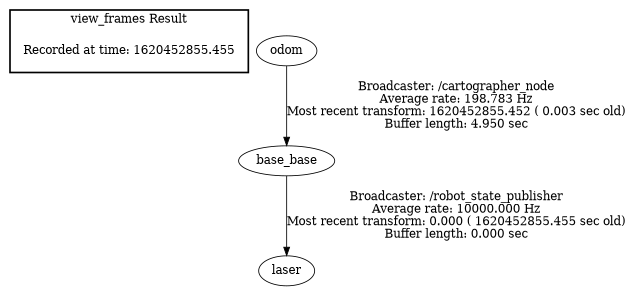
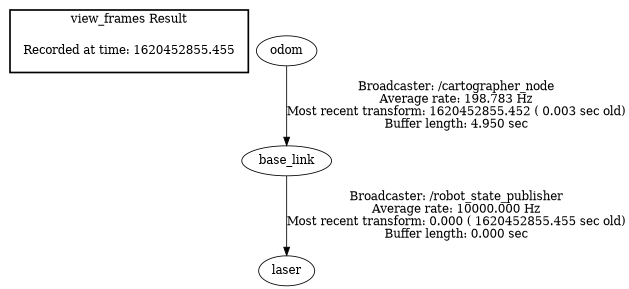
(287, 161) -> (287, 161)
